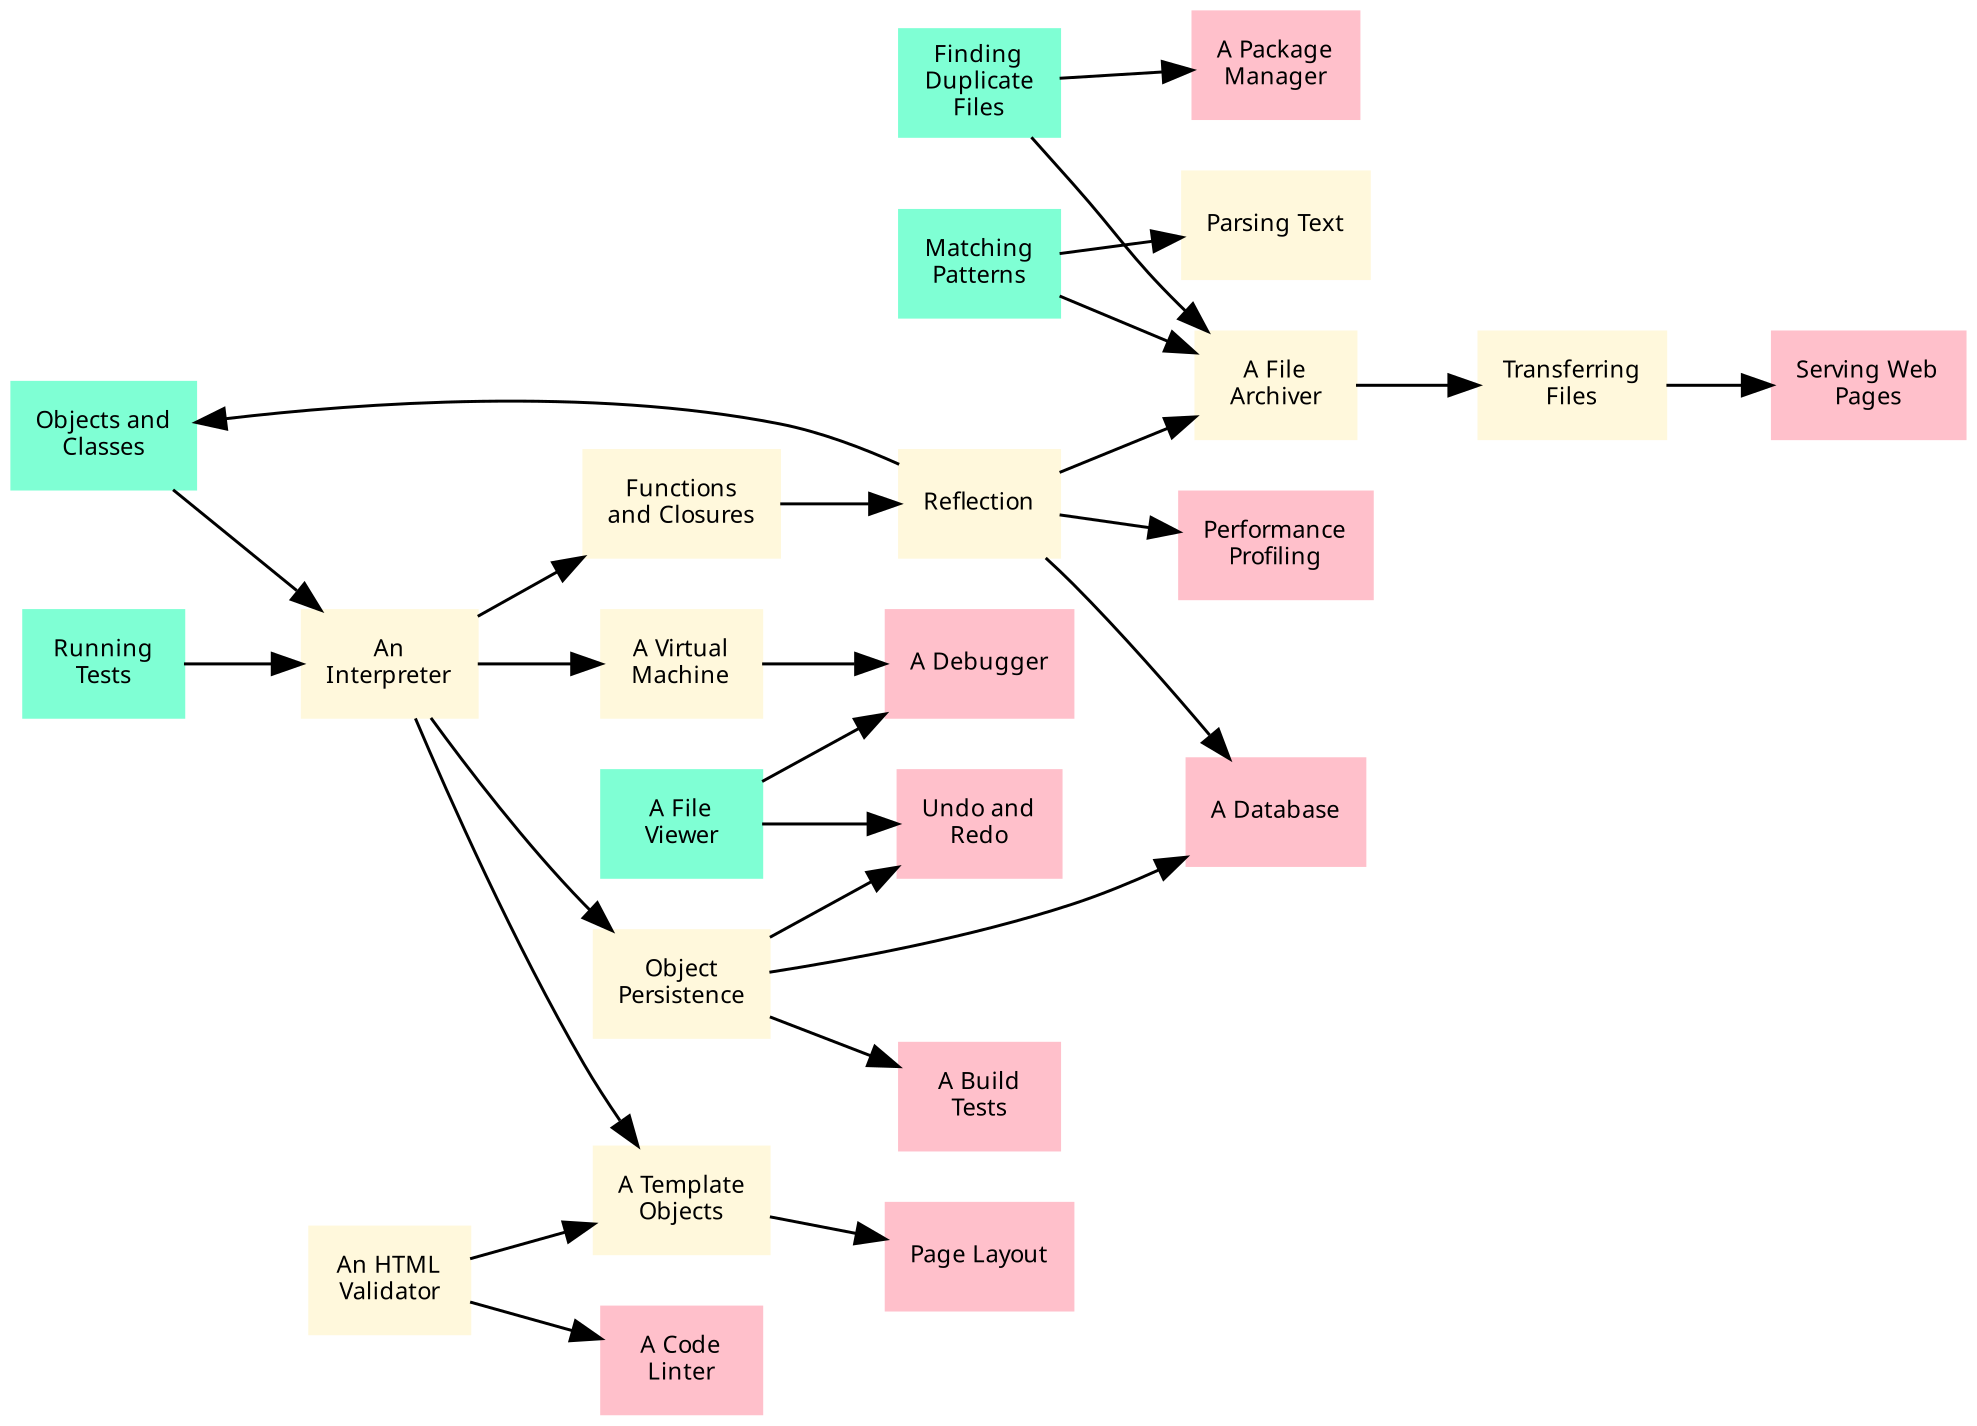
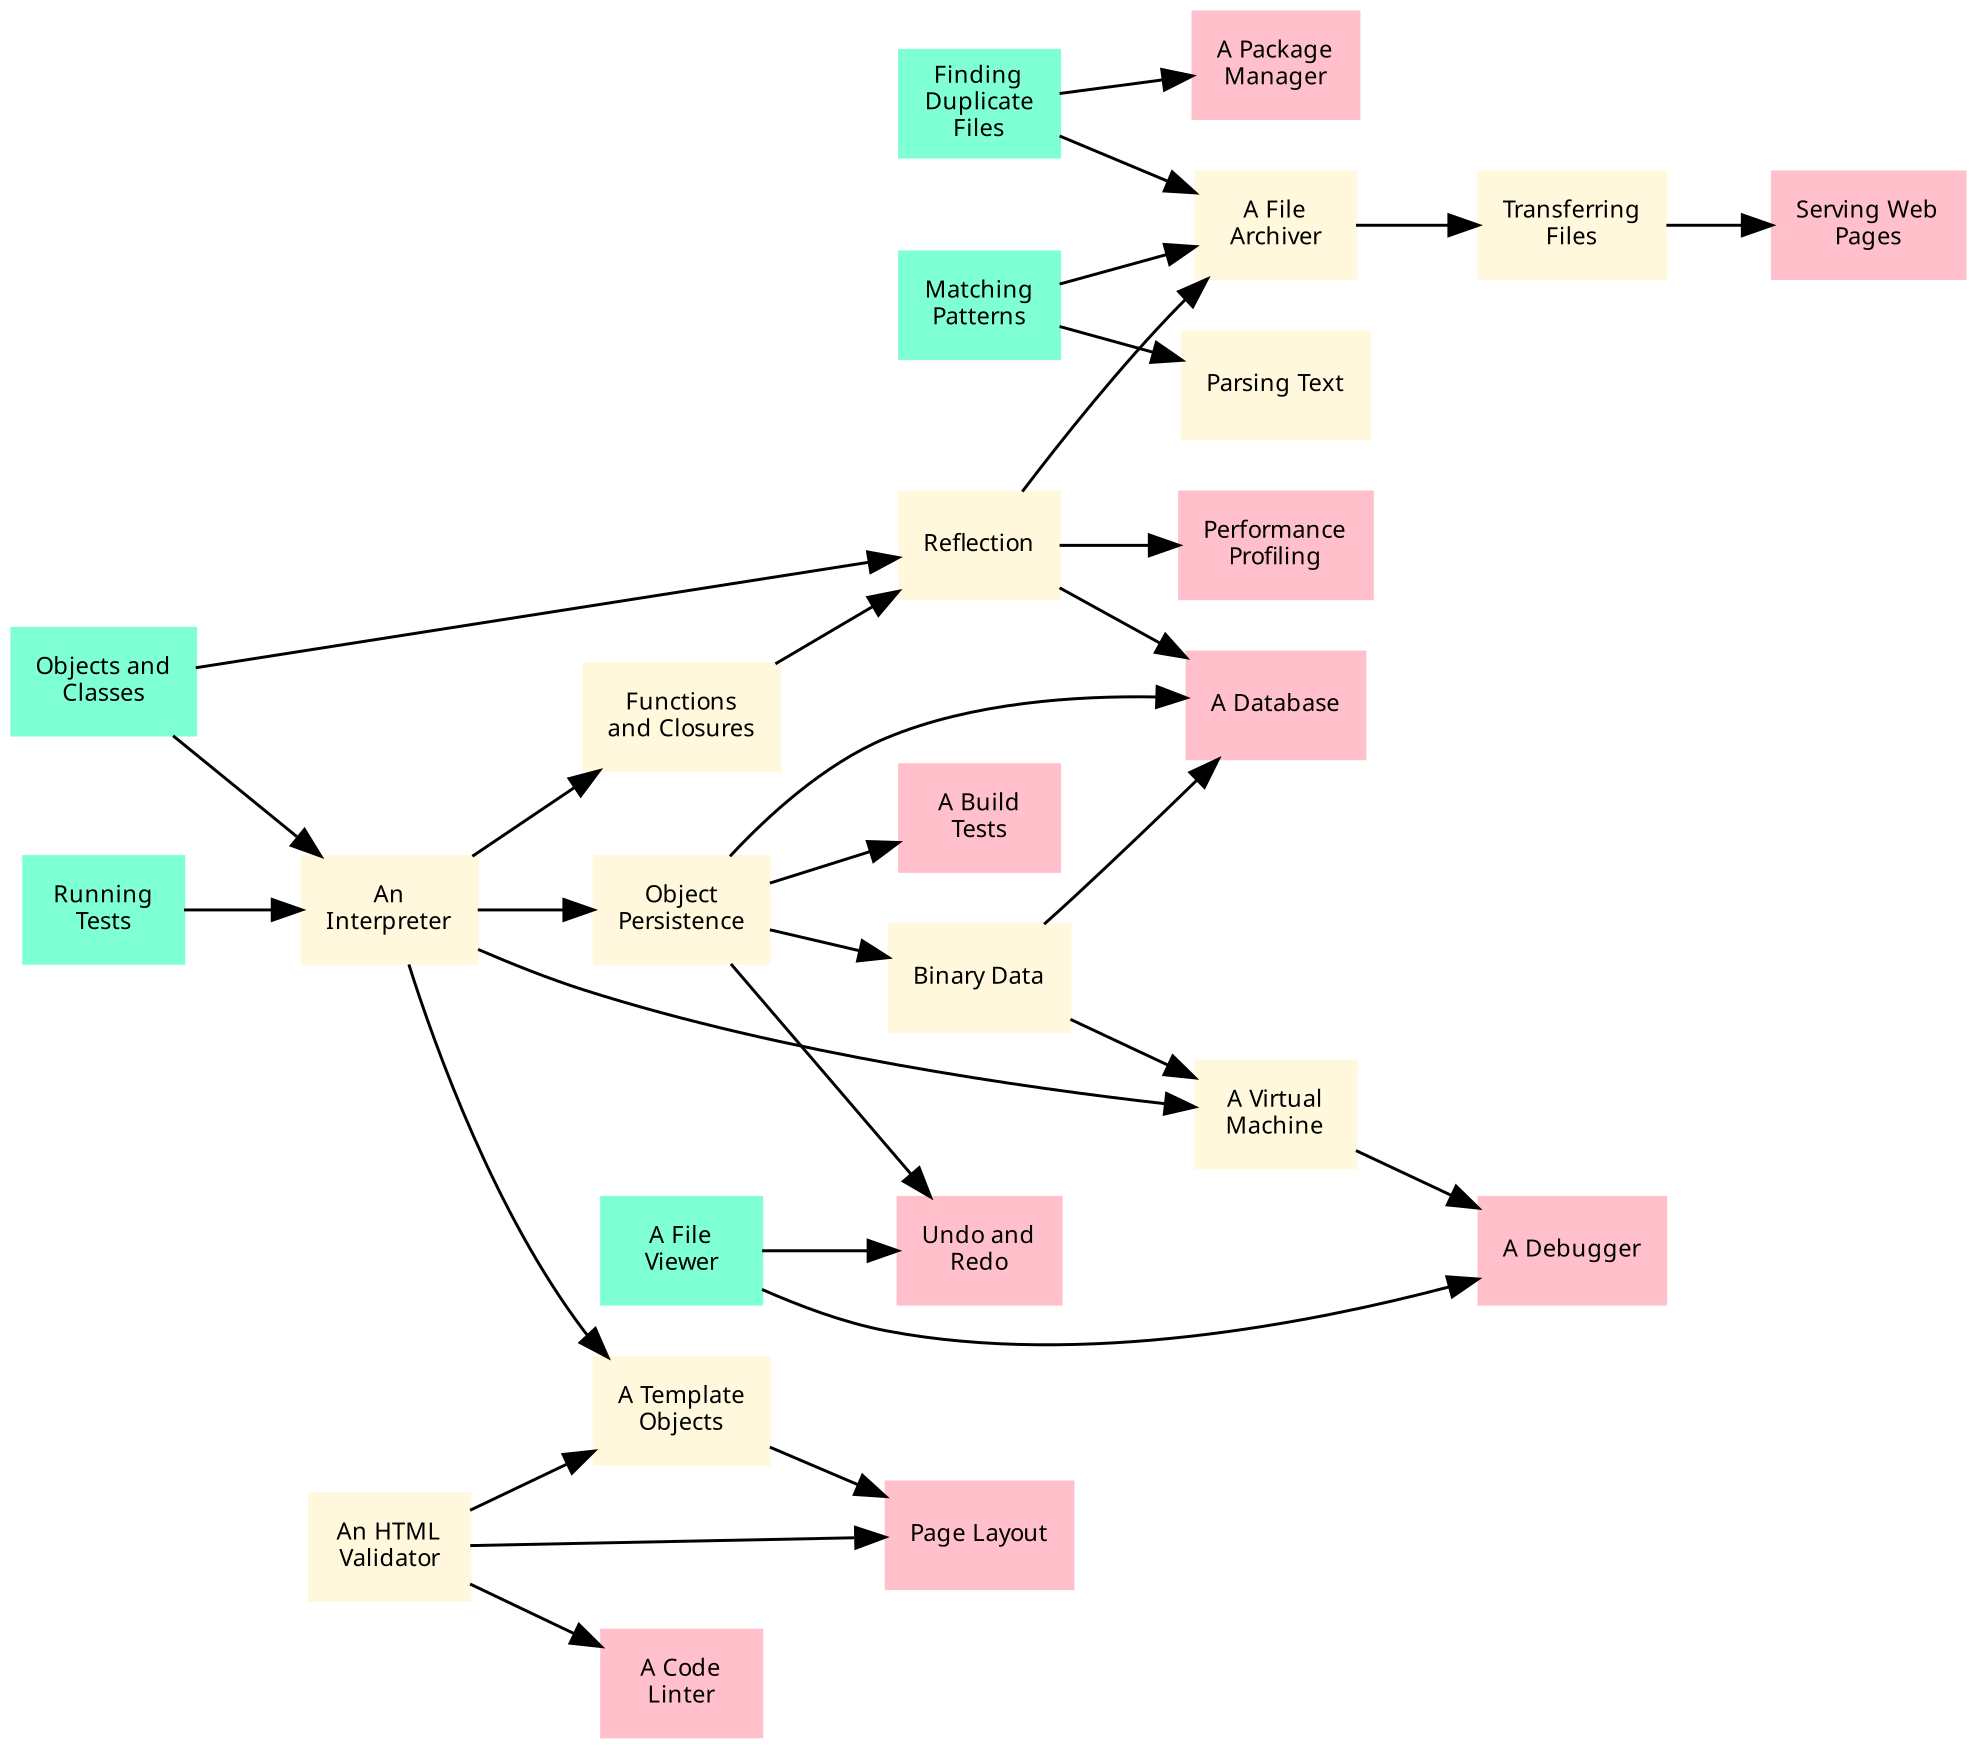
(566, 402) -> (532, 615)
none -> (980, 978)
none -> (662, 1542)
